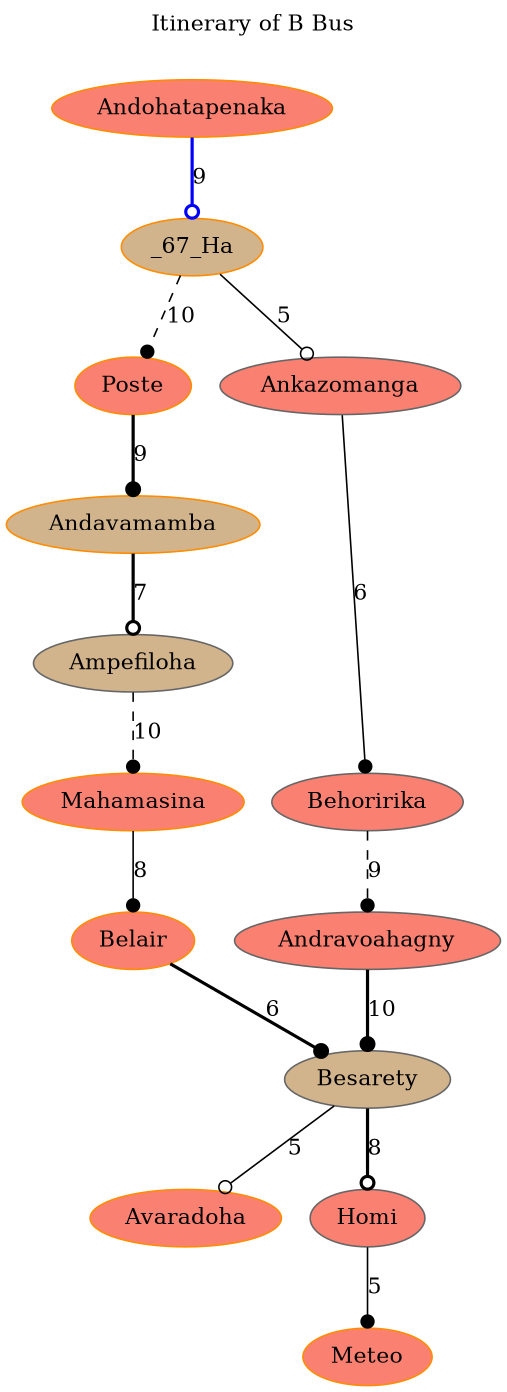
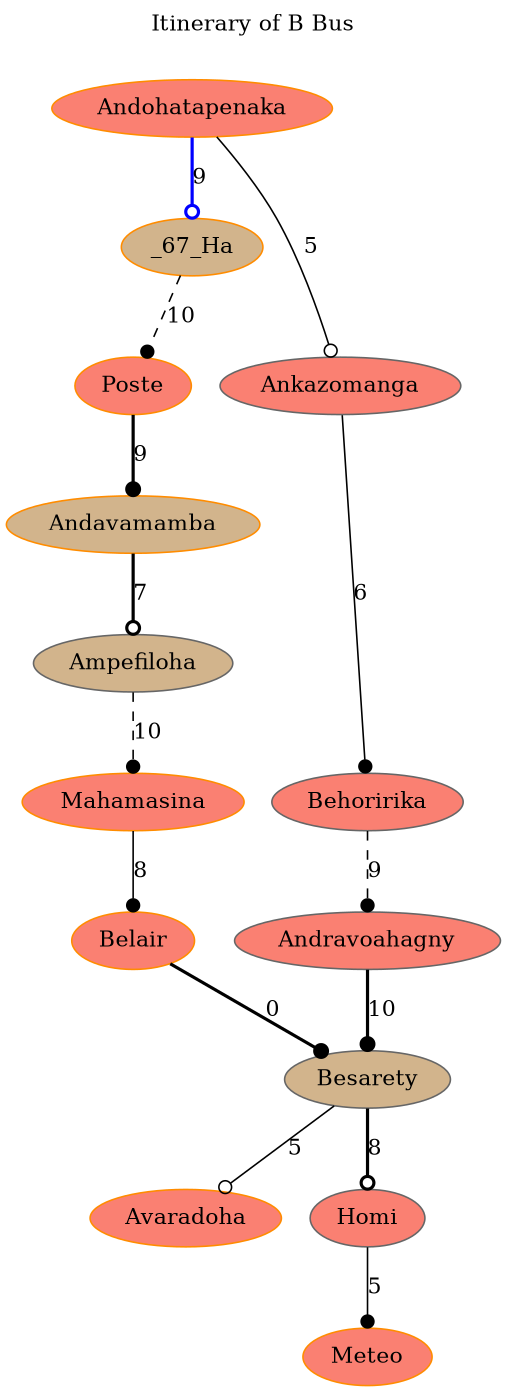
(261, 312) -> (285, 234)
(273, 1010) -> (273, 1010)
